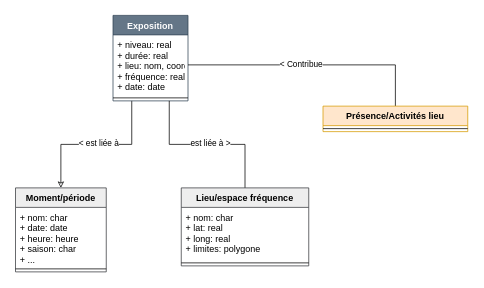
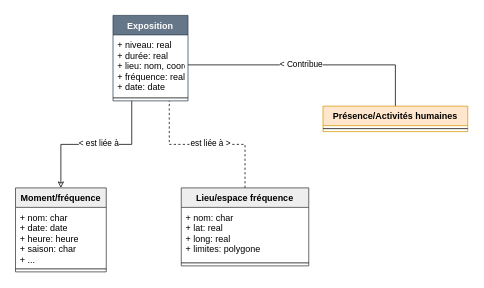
(395, 116) -> (395, 116)
(169, 135) -> (169, 135)
(60, 198) -> (60, 198)
